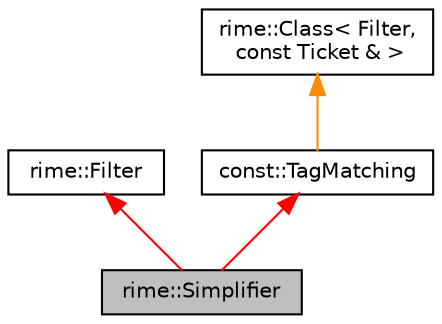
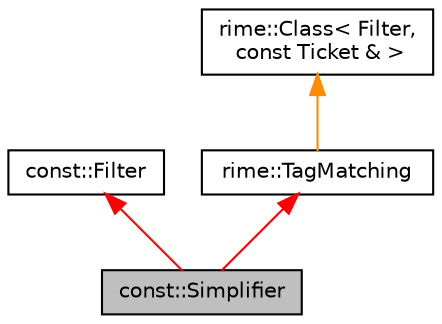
(86, 172) -> (86, 172)
(318, 172) -> (318, 172)
(202, 292) -> (202, 292)
